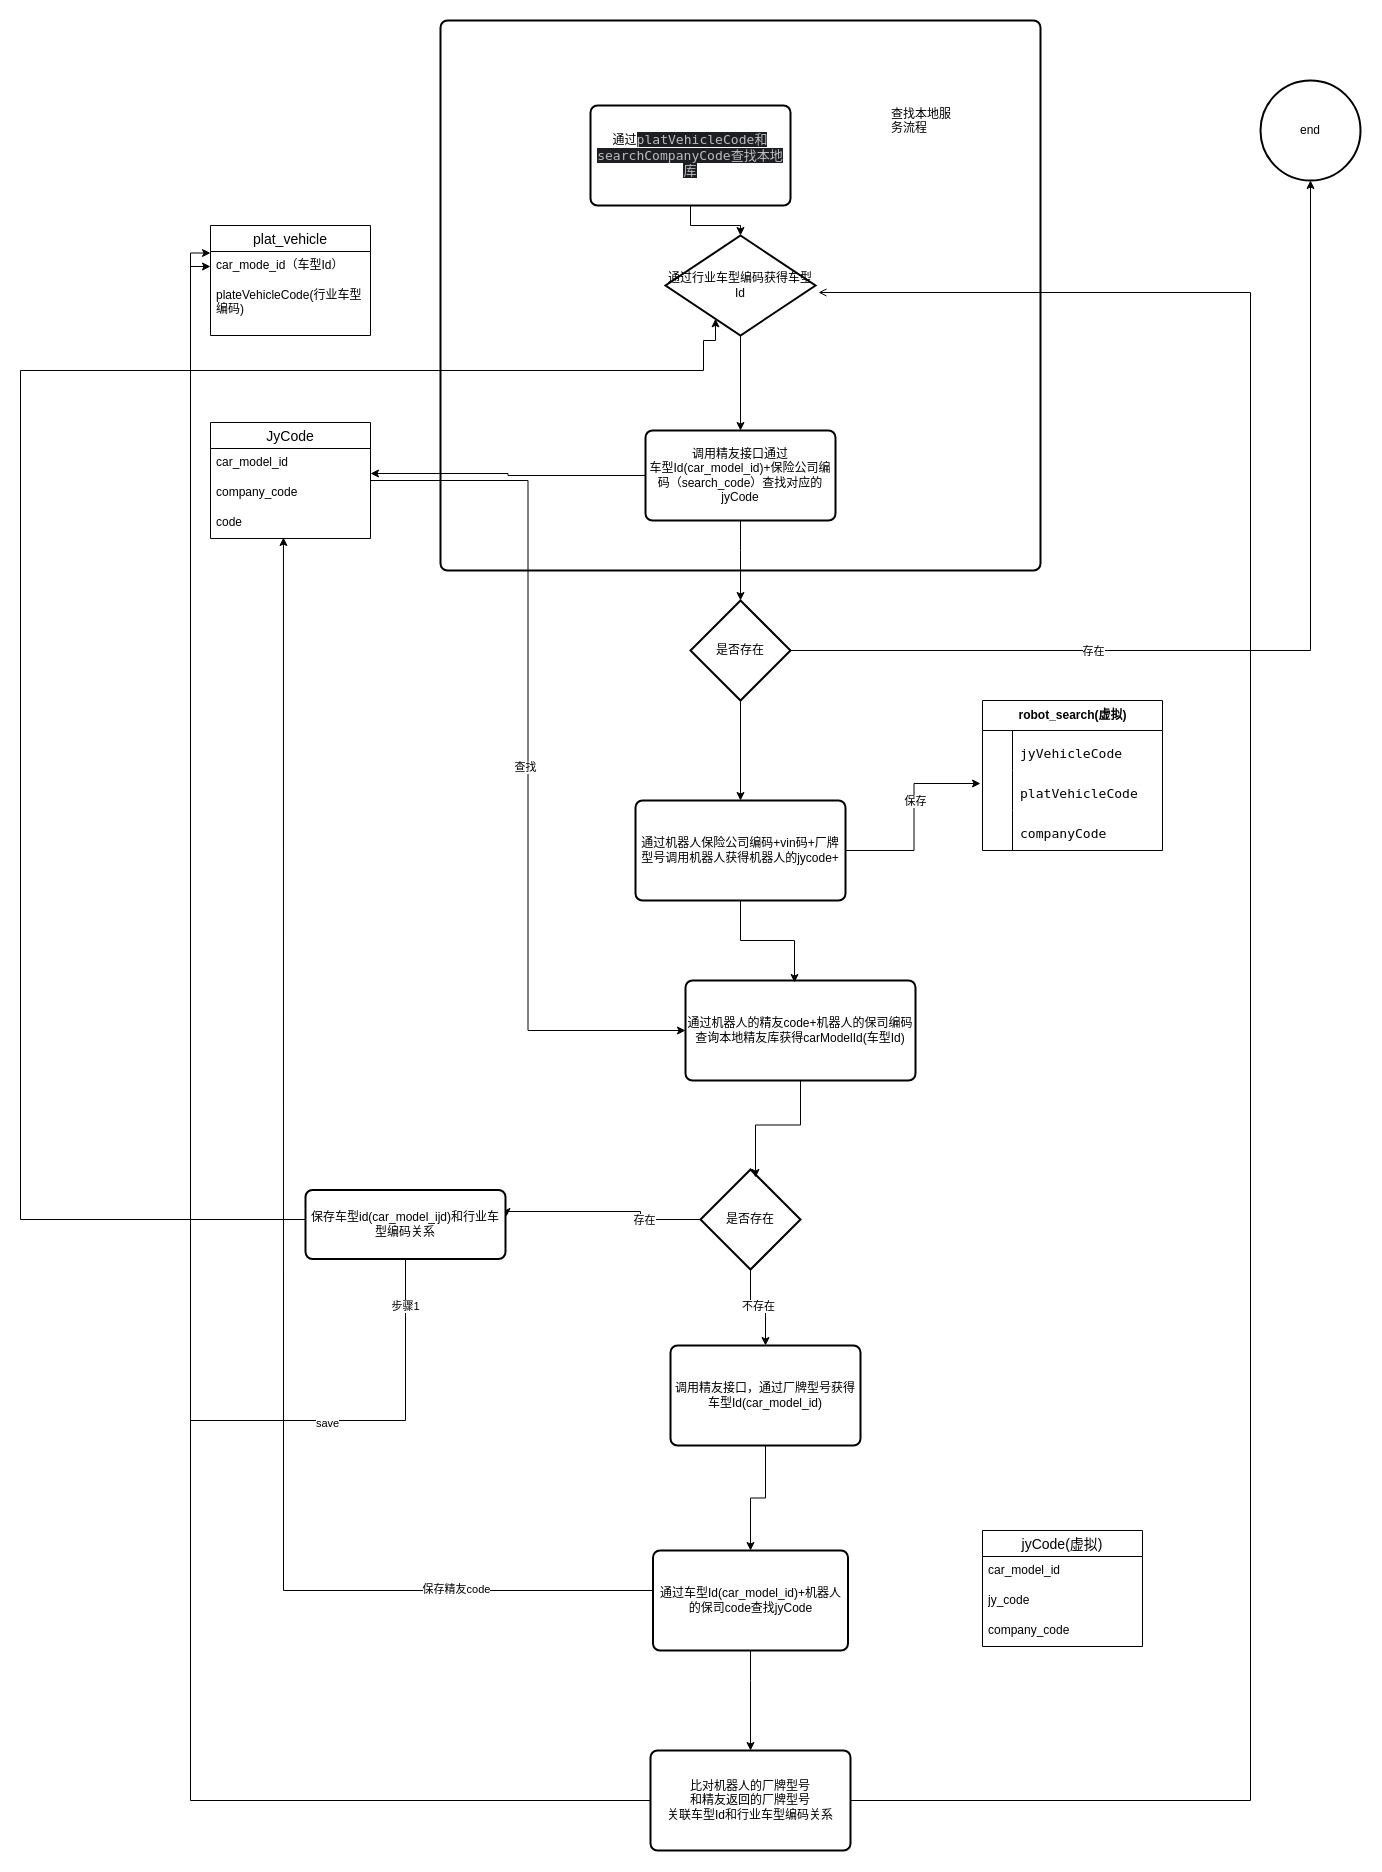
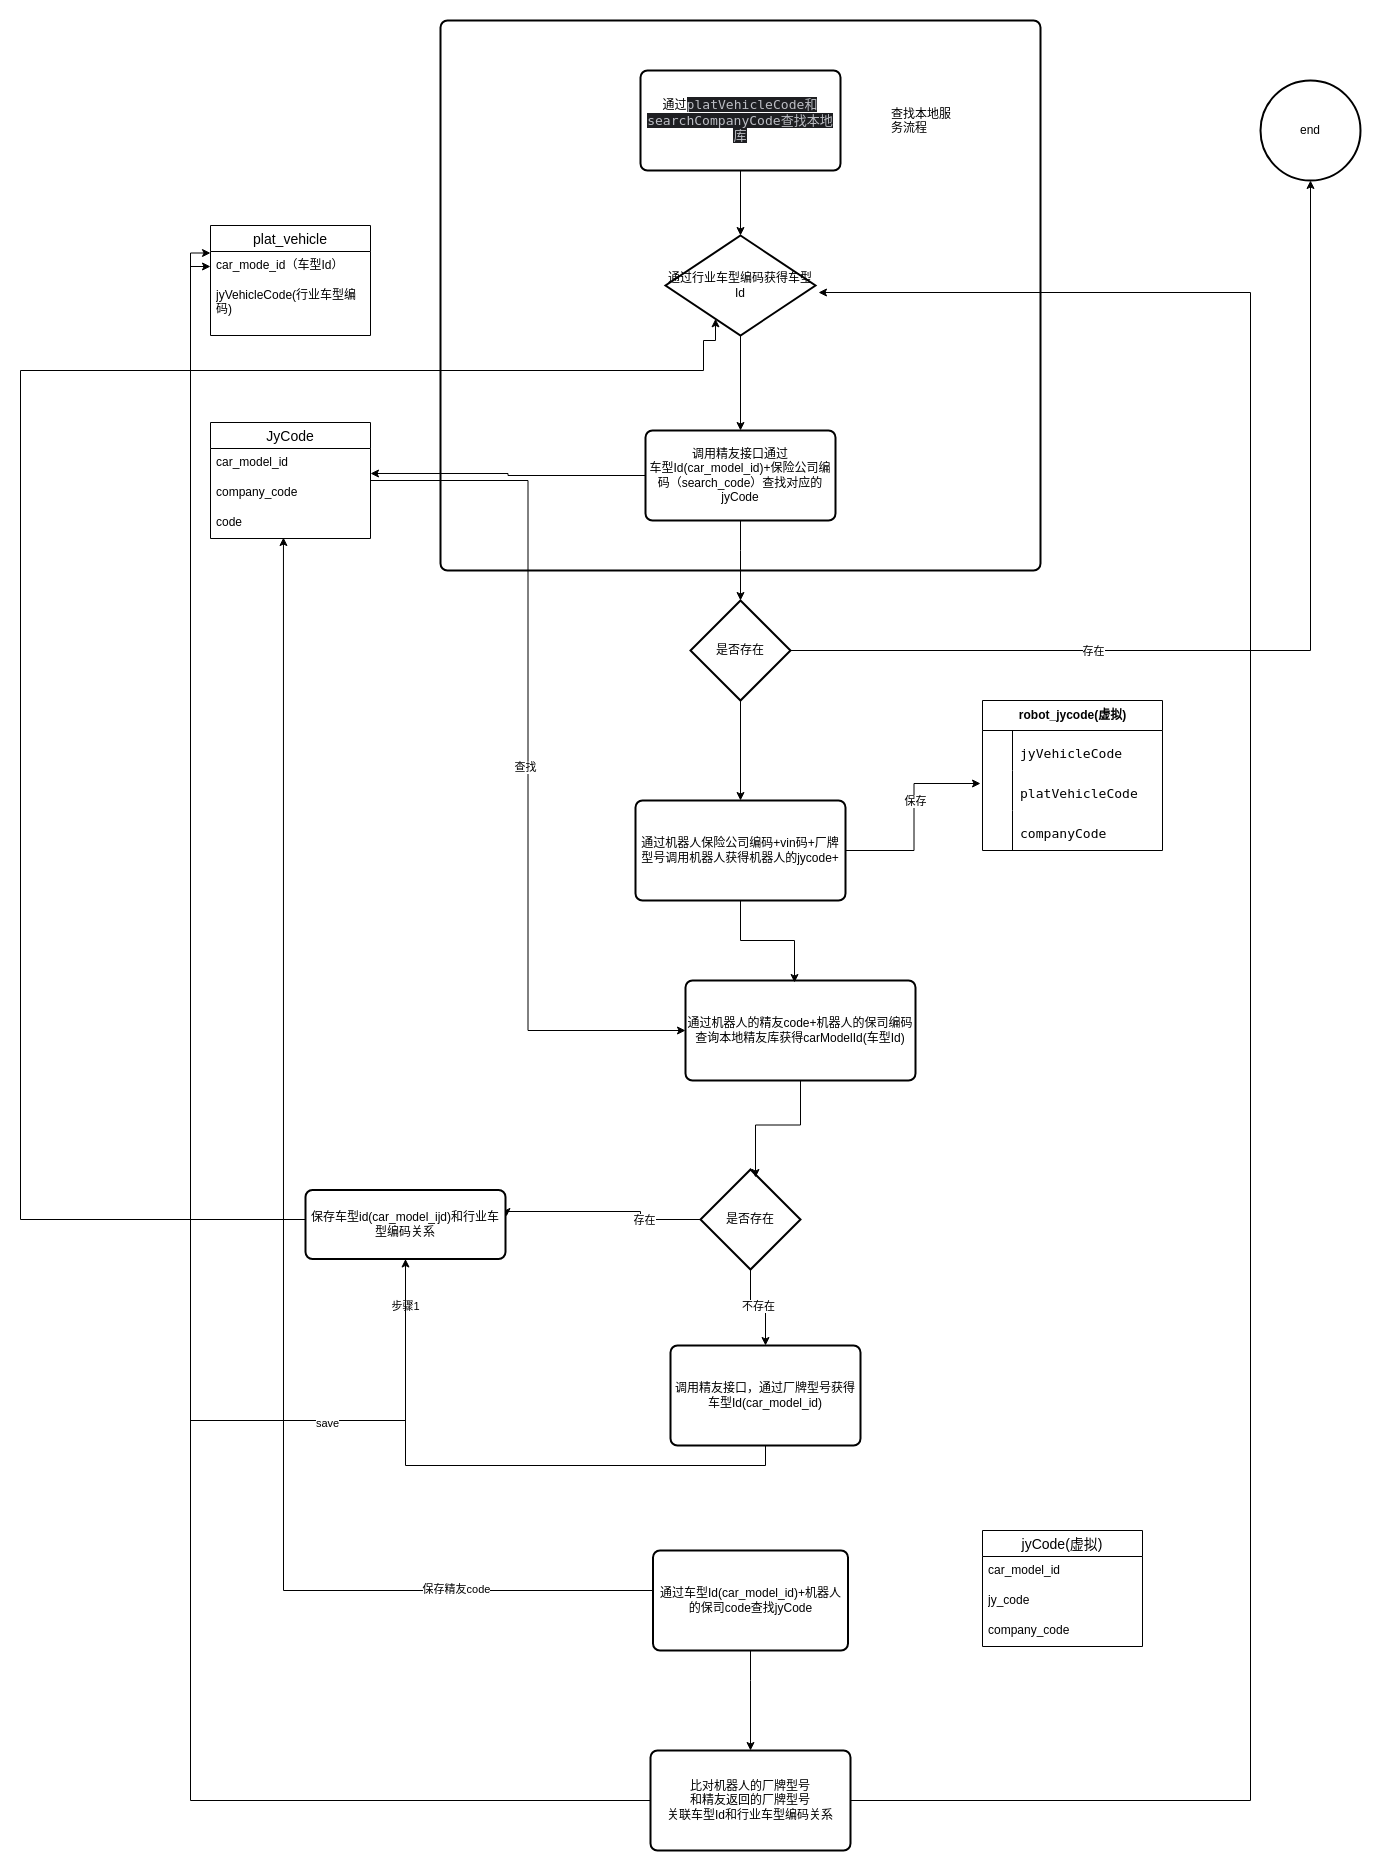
(691, 156) -> (741, 121)
(824, 293) -> (826, 293)
(292, 303) -> (292, 303)
(1073, 716) -> (1073, 716)
(753, 1498) -> (565, 1466)
